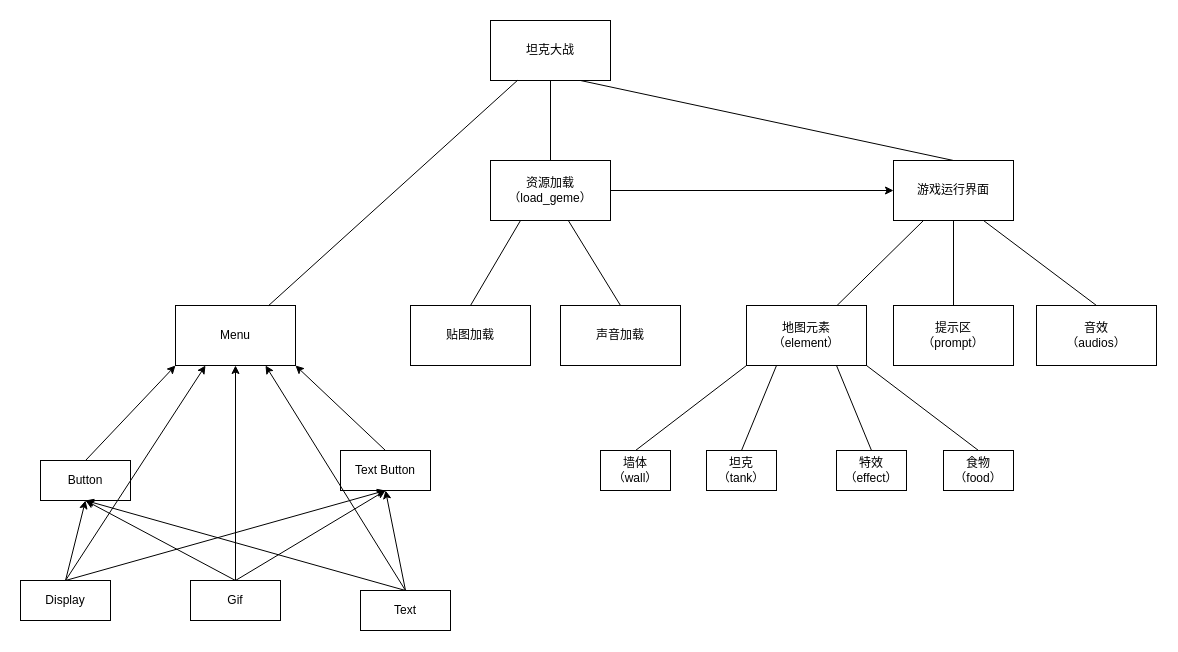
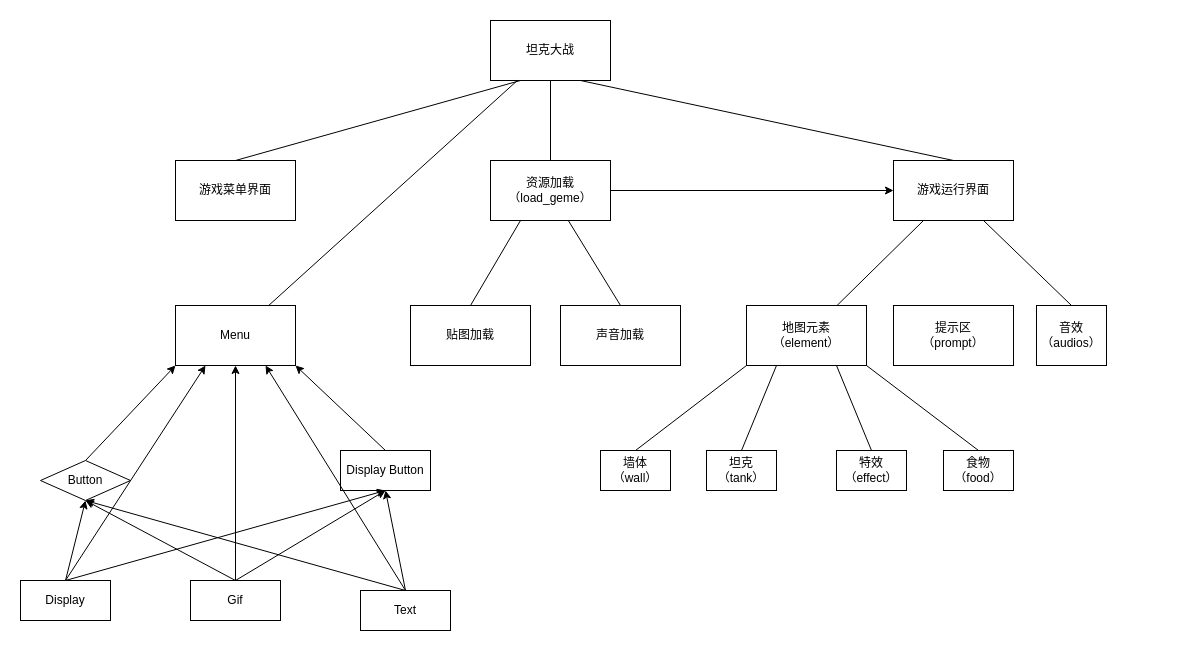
none -> (373, 122)
none -> (236, 191)
(954, 263) -> none
(1097, 336) -> (1072, 336)
(386, 471) -> (386, 471)
(86, 481) -> (86, 481)
